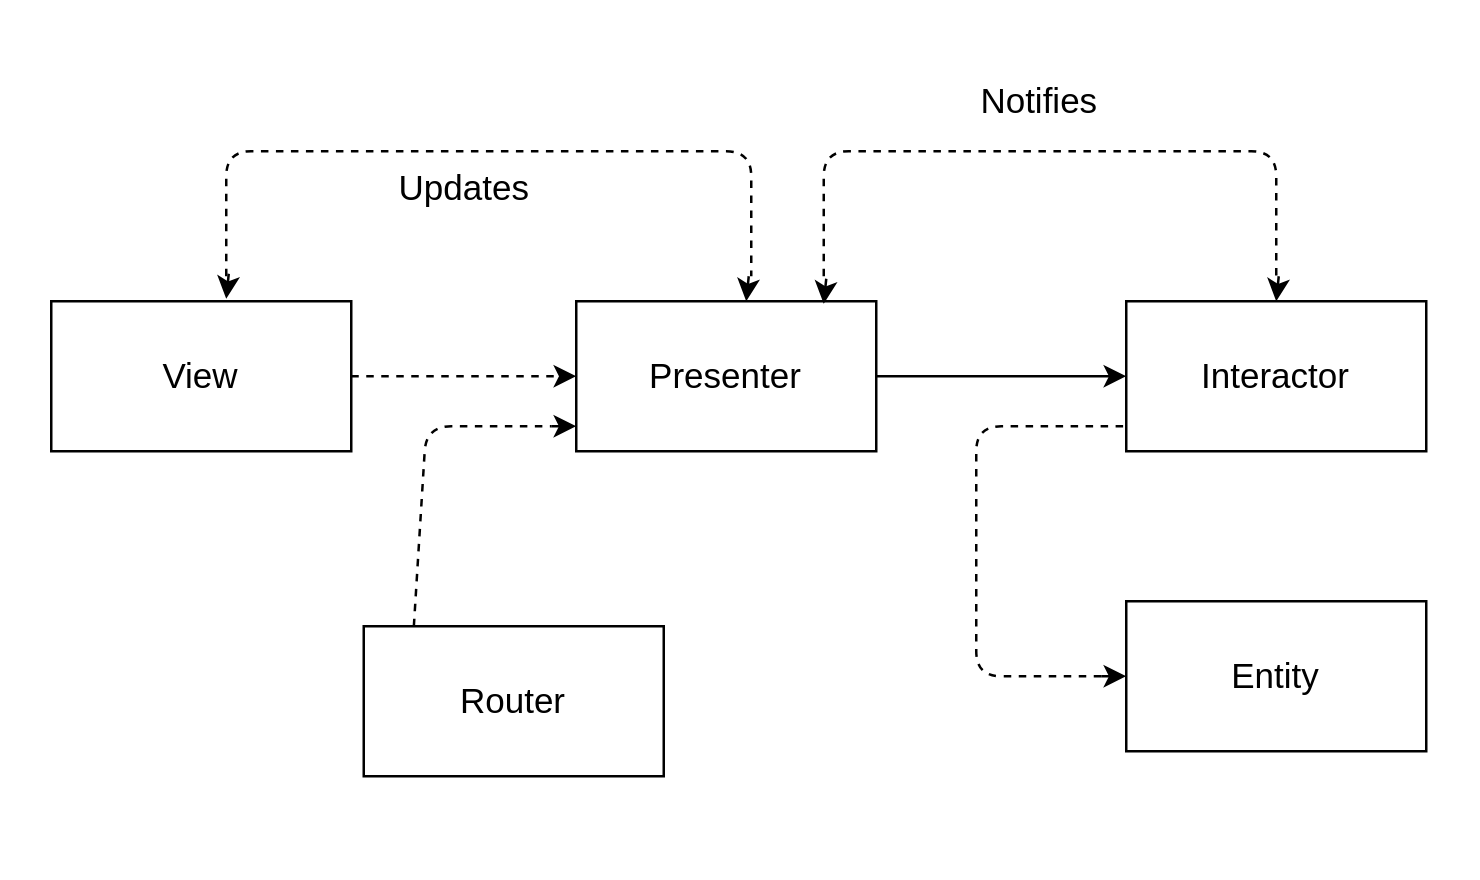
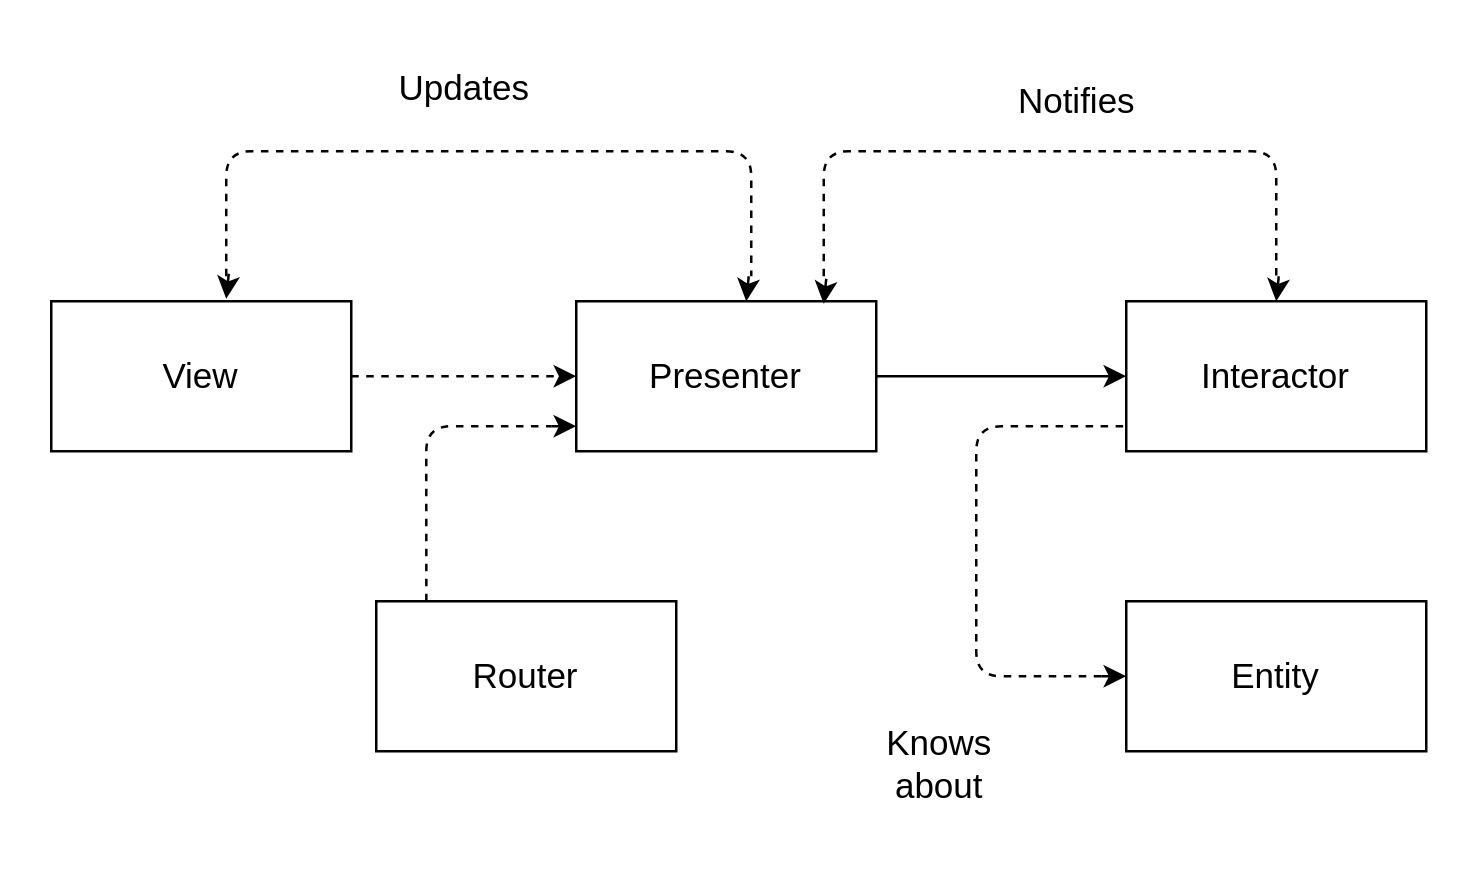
(1039, 101) -> (1076, 101)
(464, 189) -> (464, 89)
(514, 701) -> (526, 676)
none -> (939, 764)
